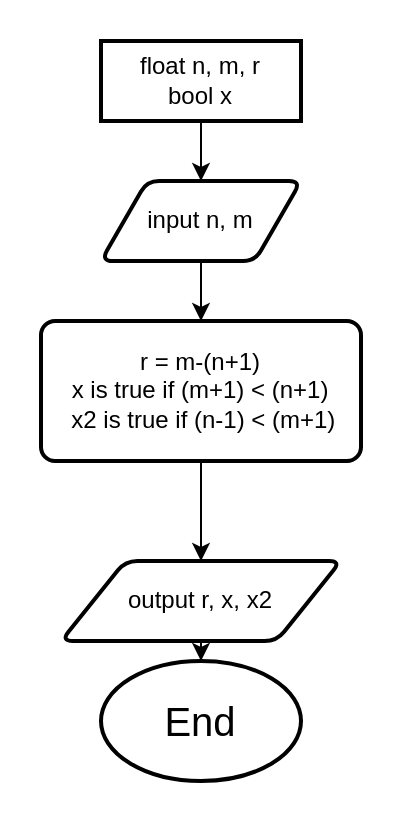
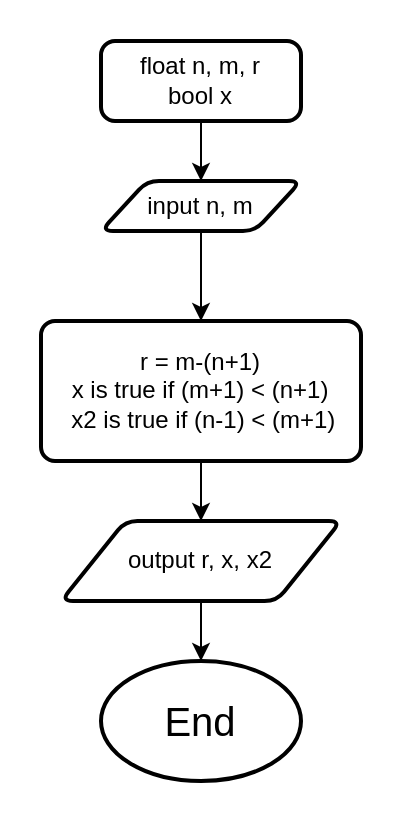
(201, 81) -> (201, 81)
(201, 221) -> (201, 206)
(201, 601) -> (201, 561)
